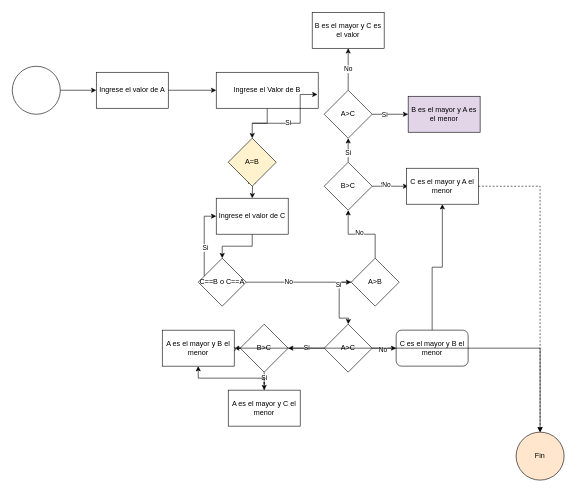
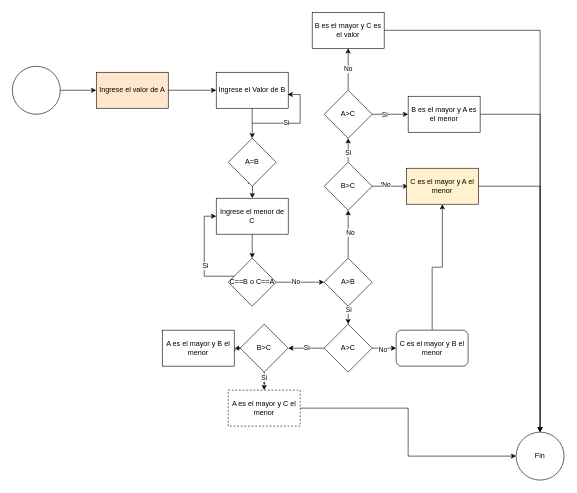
none -> (503, 30)
(132, 90) -> (132, 90)
(267, 90) -> (252, 90)
(444, 114) -> (444, 114)
none -> (509, 114)
(252, 162) -> (252, 162)
(443, 186) -> (443, 186)
(508, 186) -> (508, 186)
(252, 216) -> (252, 216)
(222, 282) -> (252, 282)
(375, 282) -> (348, 282)
(466, 348) -> none
(198, 375) -> (407, 408)
(264, 408) -> (264, 408)
(540, 456) -> (540, 456)
